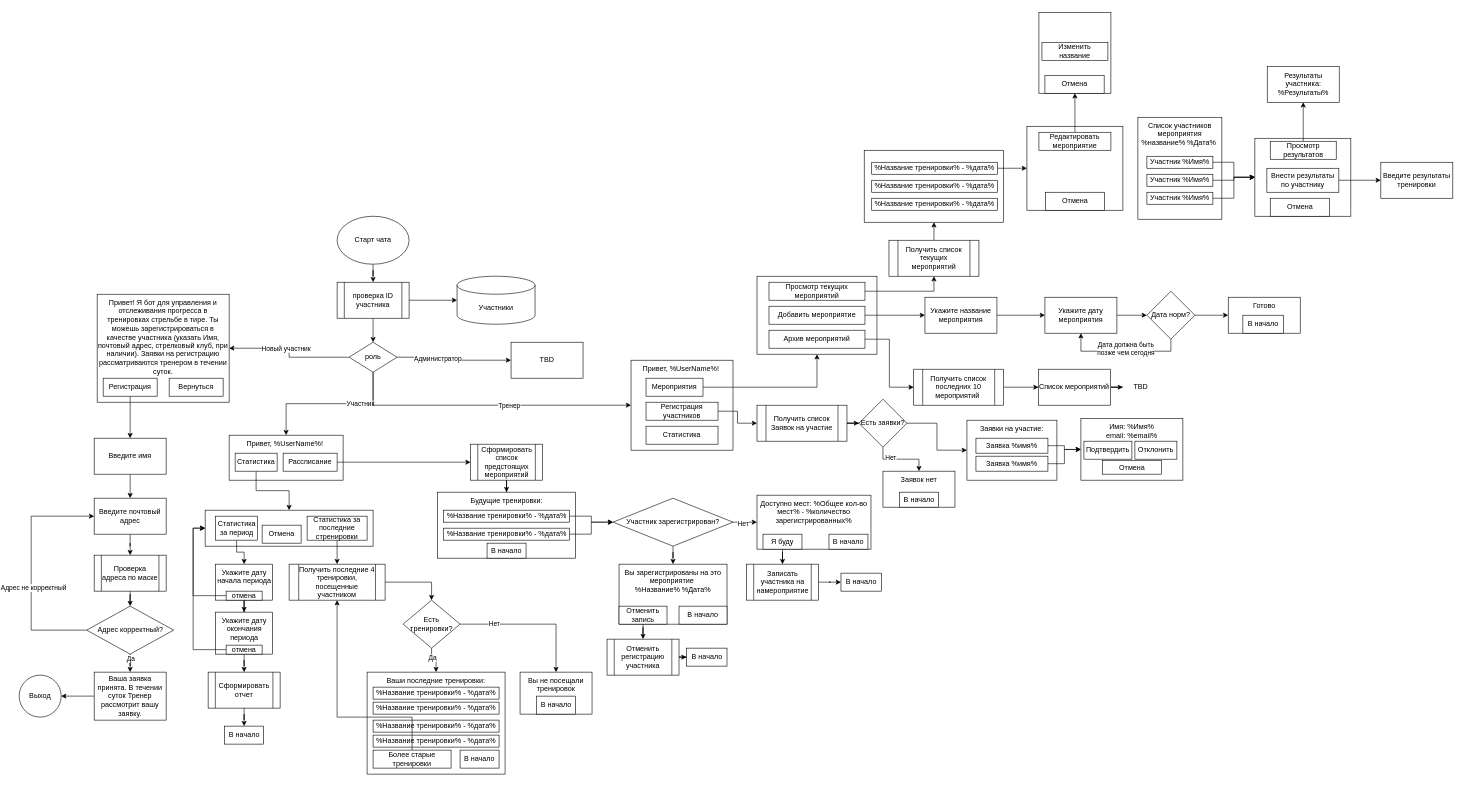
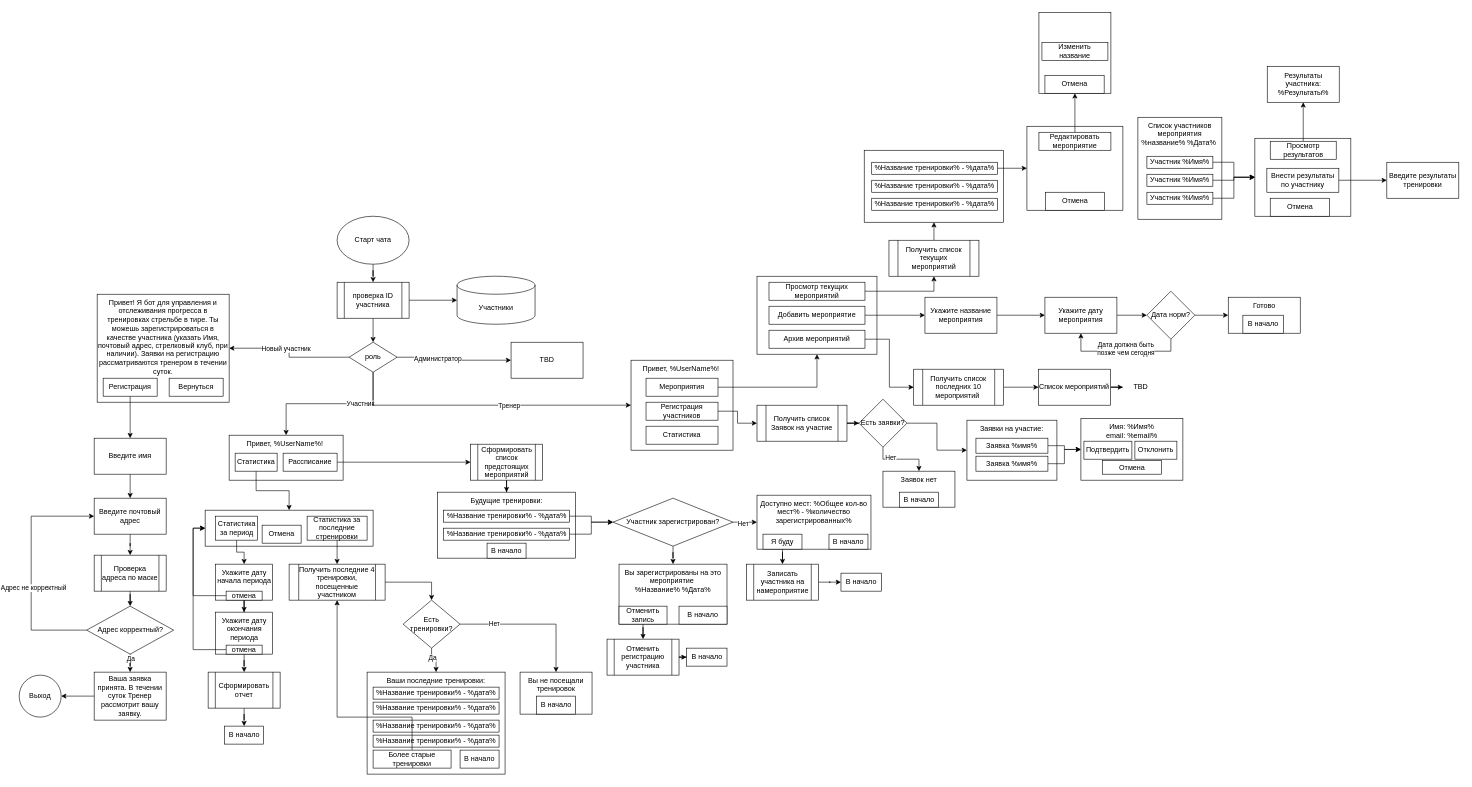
(1417, 180) -> (1423, 180)
(674, 387) -> (682, 387)
